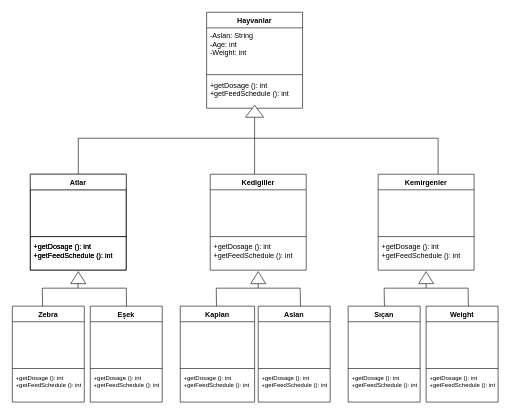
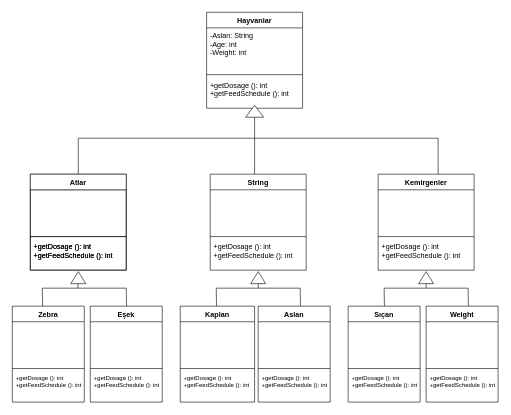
(258, 182) -> (258, 182)
